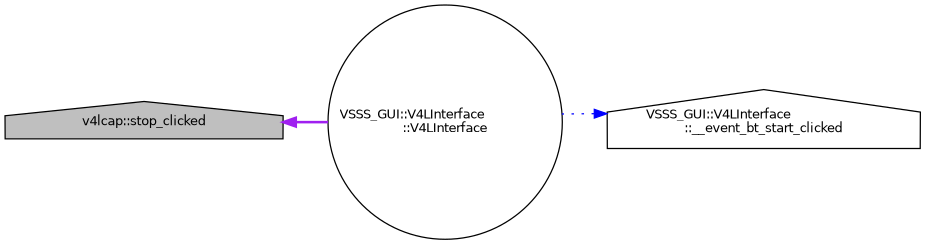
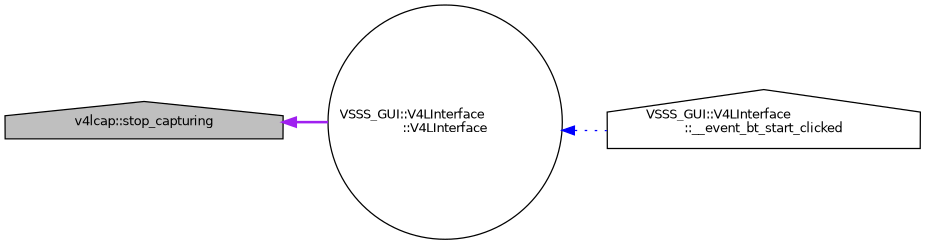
(578, 114) -> (591, 131)
(144, 122) -> (144, 122)
